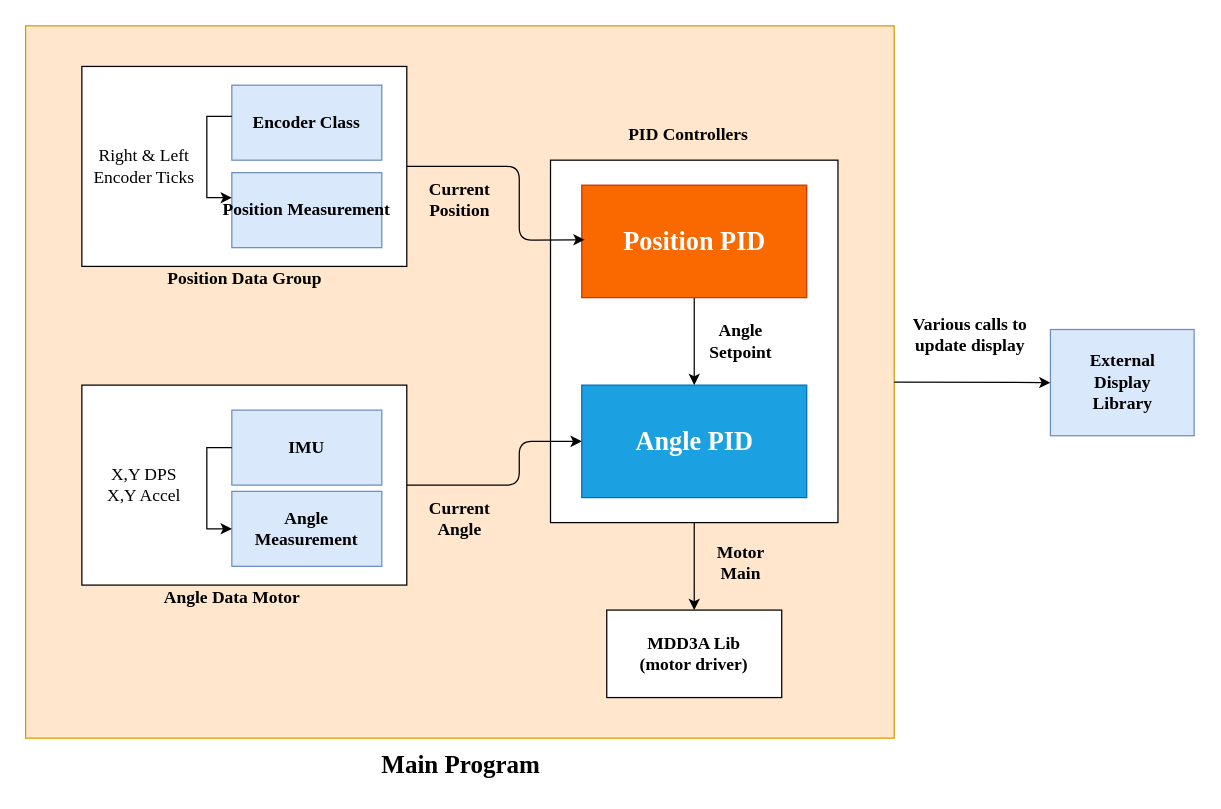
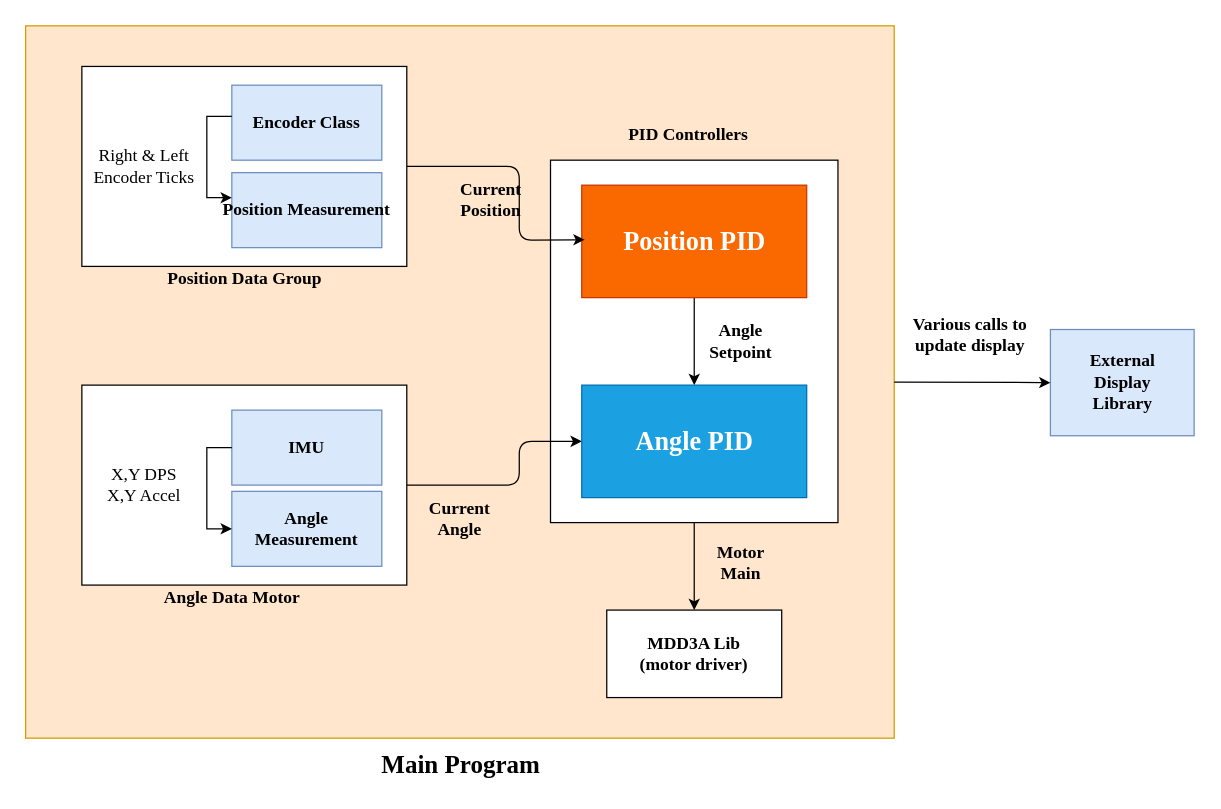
(460, 201) -> (491, 201)
